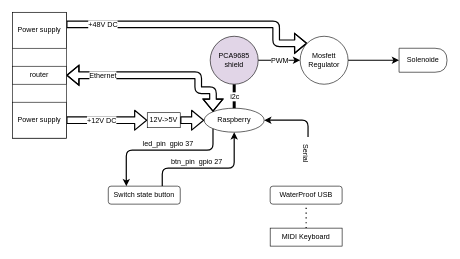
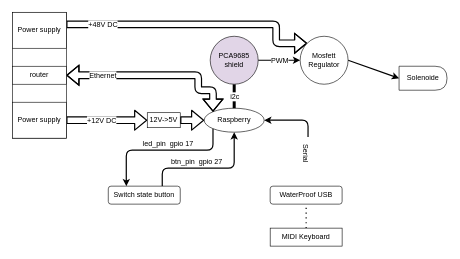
(423, 60) -> (423, 78)
(168, 144) -> (168, 144)
